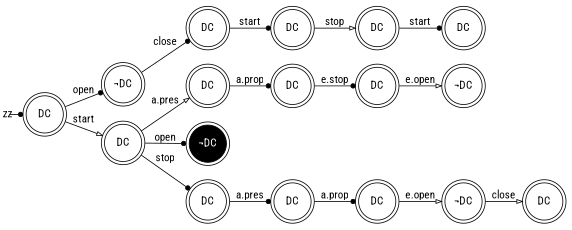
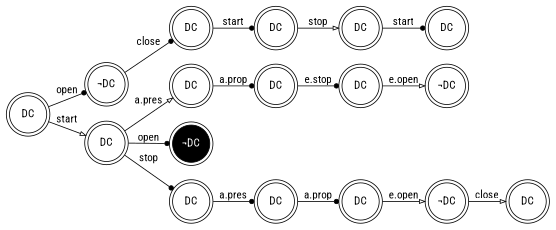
(8, 114) -> none
